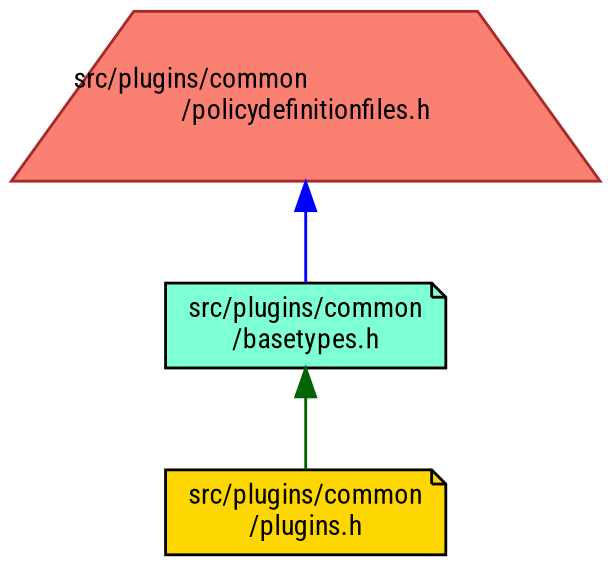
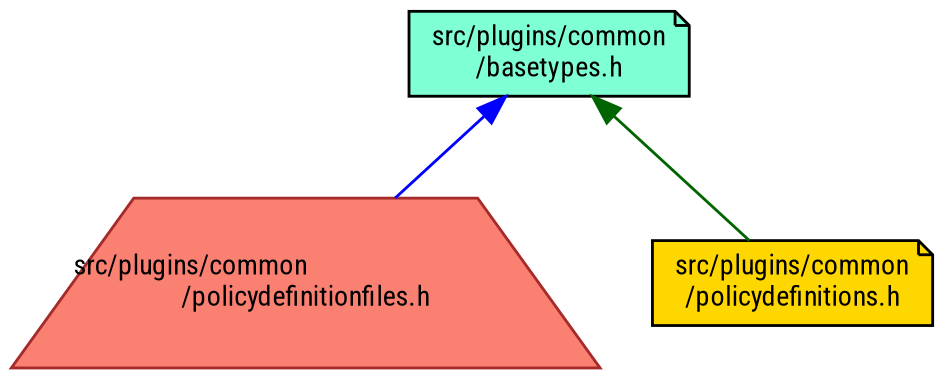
(306, 247) -> (440, 157)
(306, 512) -> (793, 283)
